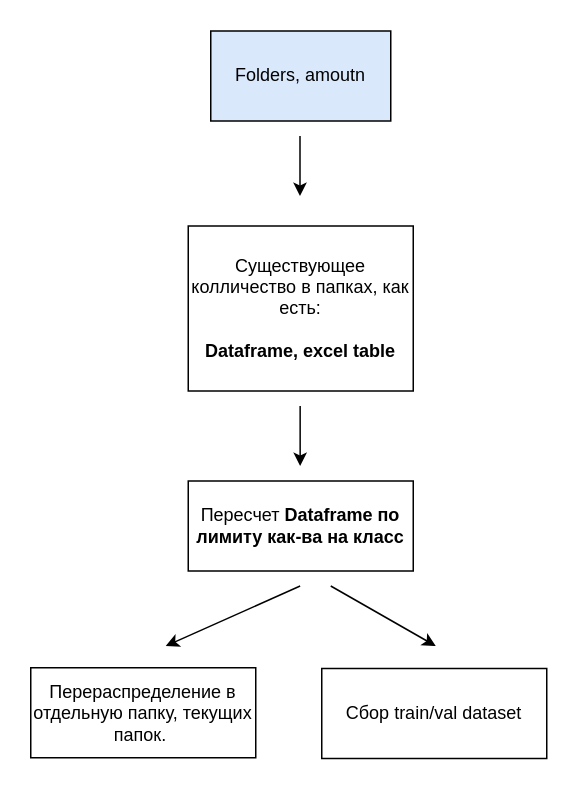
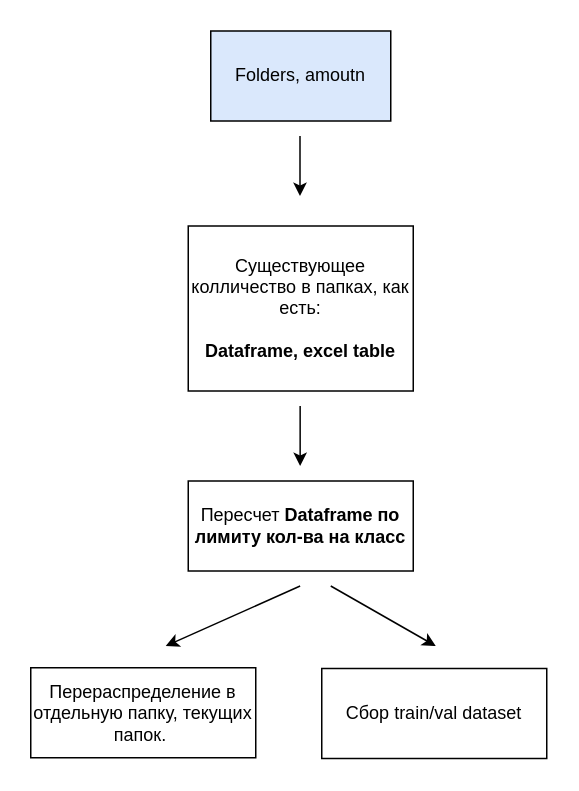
(301, 526) -> (301, 526)
